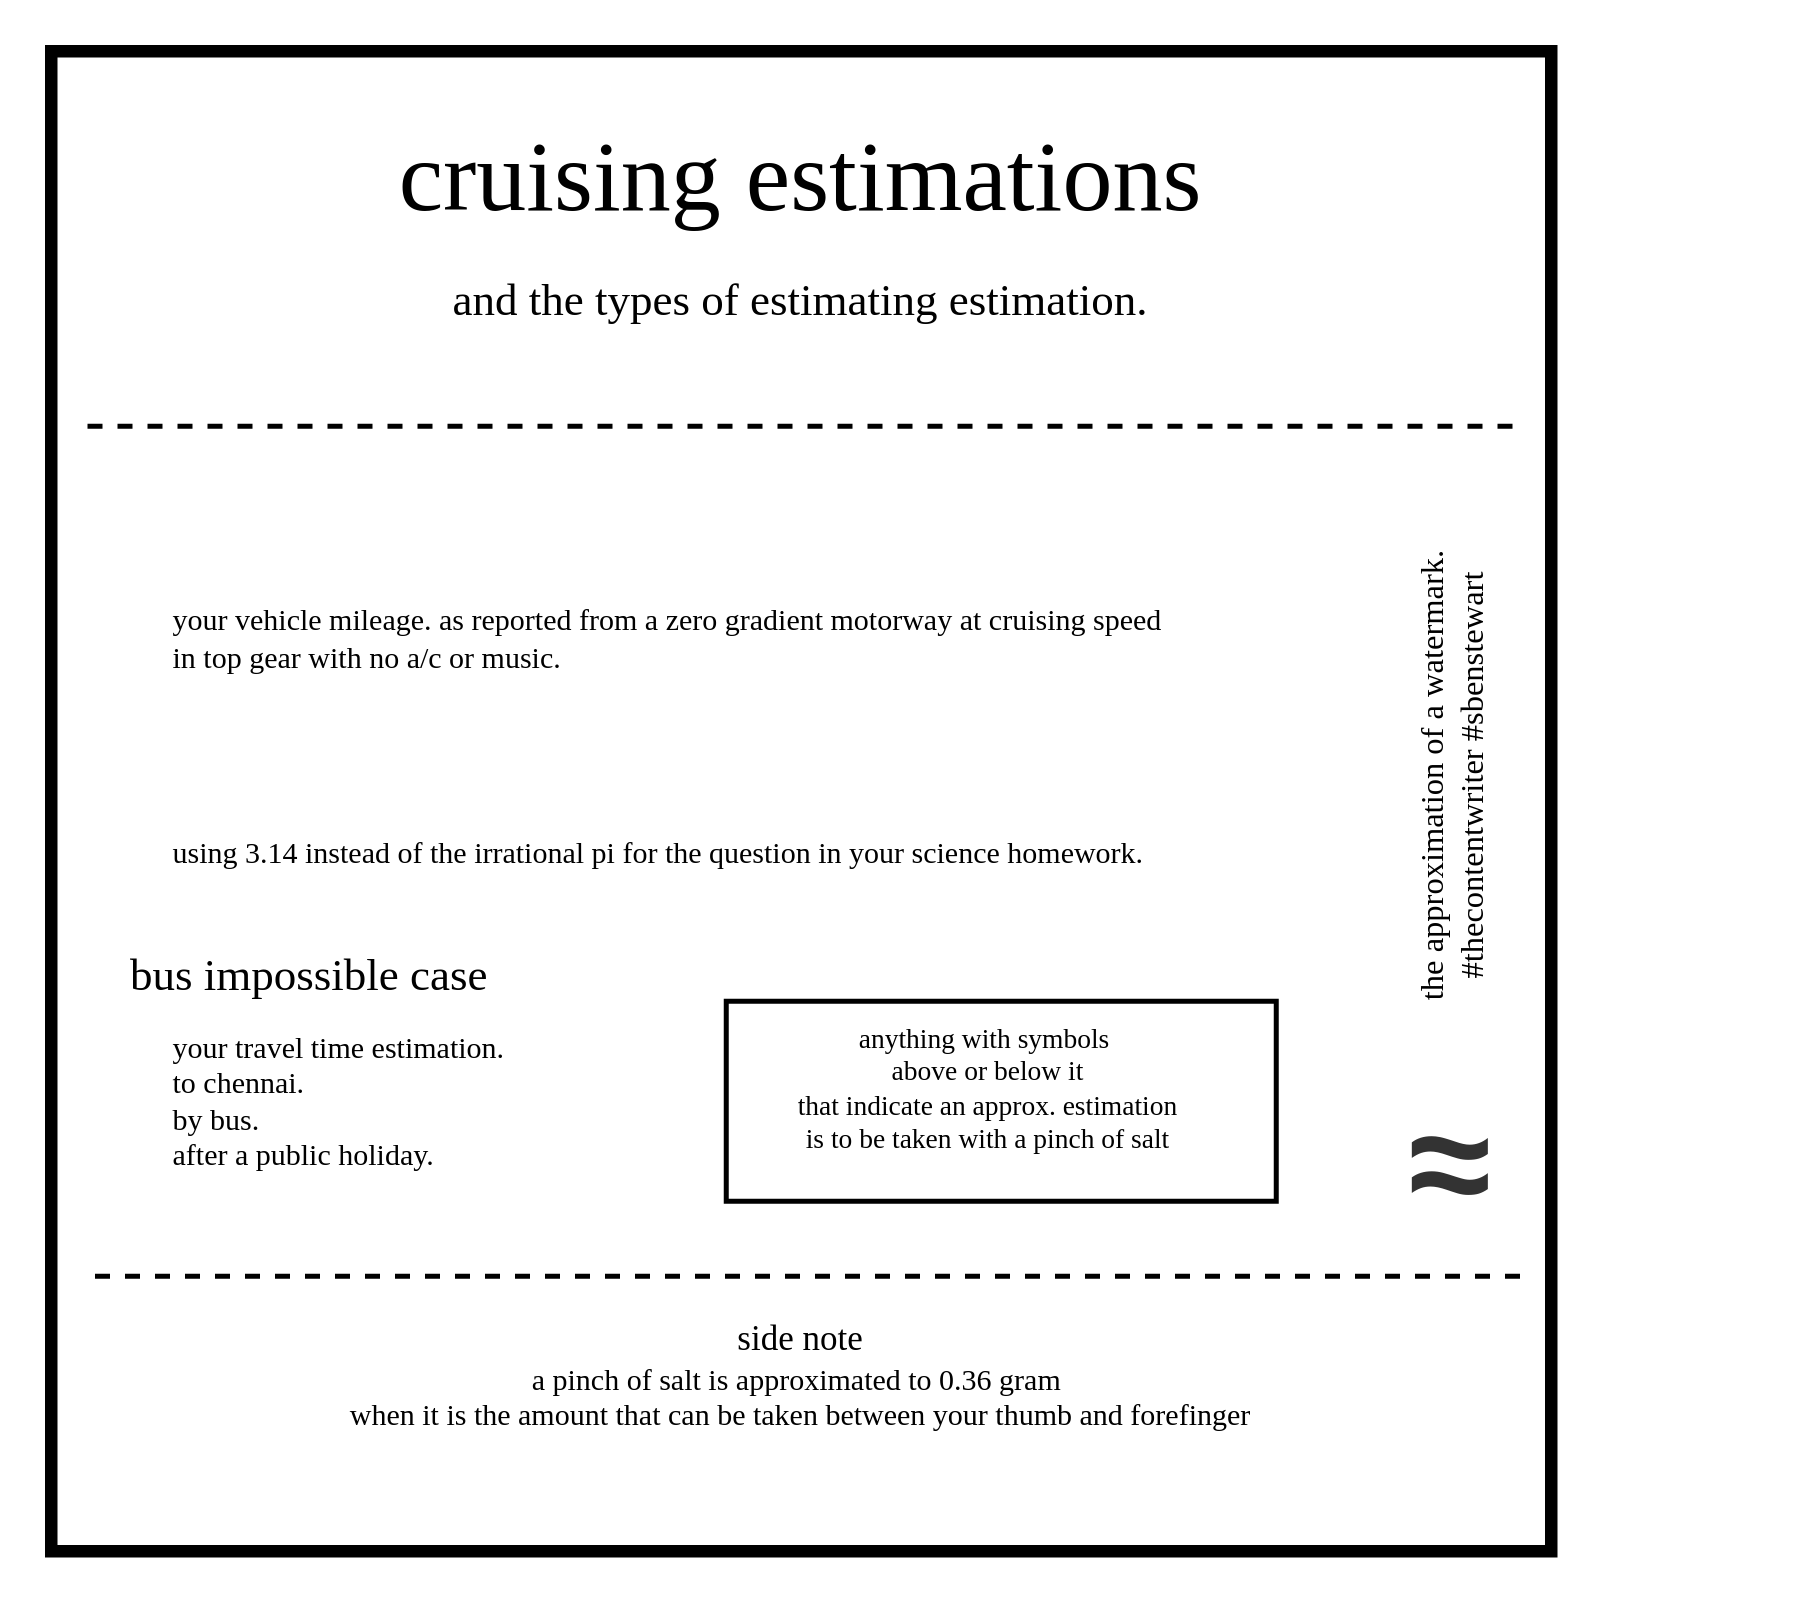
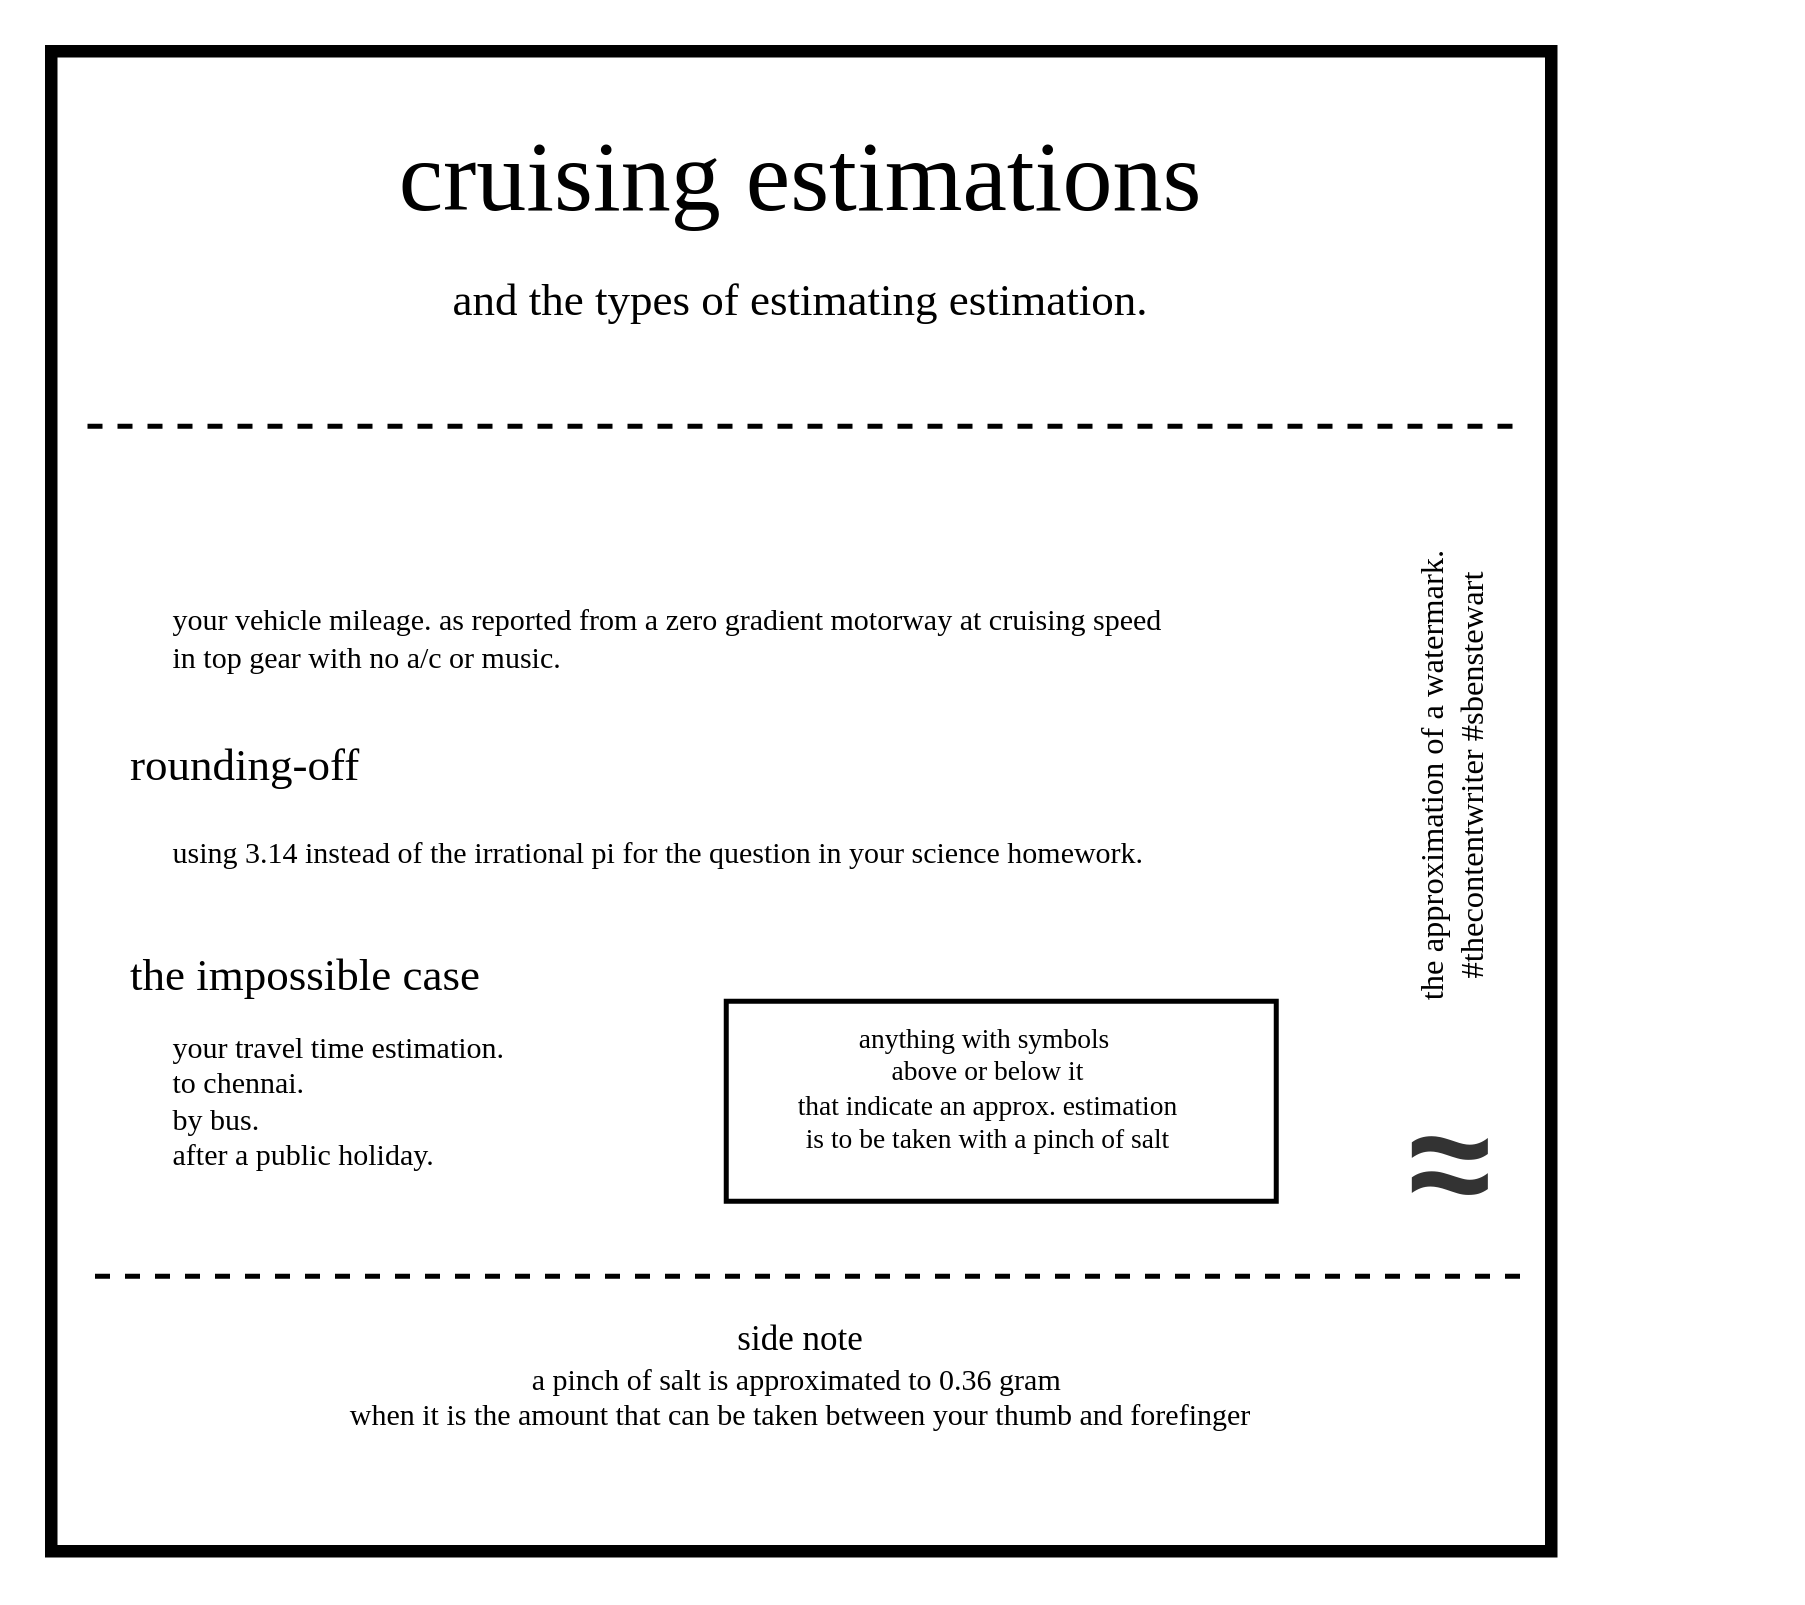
none -> (301, 766)
(271, 976) -> (271, 976)
